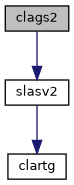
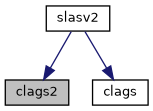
(37, 49) -> (61, 50)
(37, 167) -> (120, 93)
